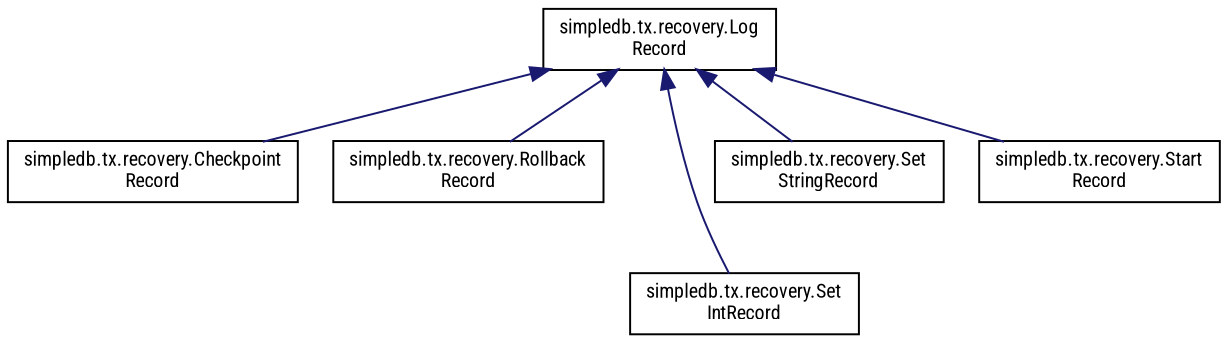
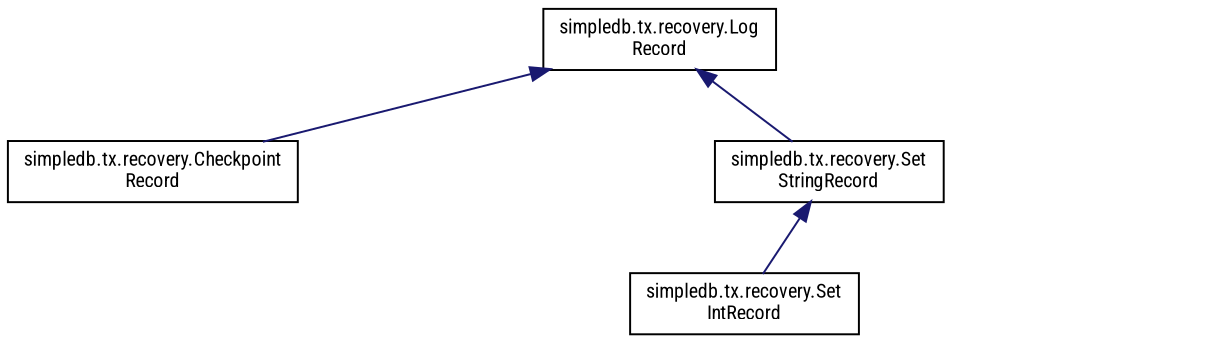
(468, 172) -> none
(1100, 172) -> none
(691, 184) -> (781, 246)
